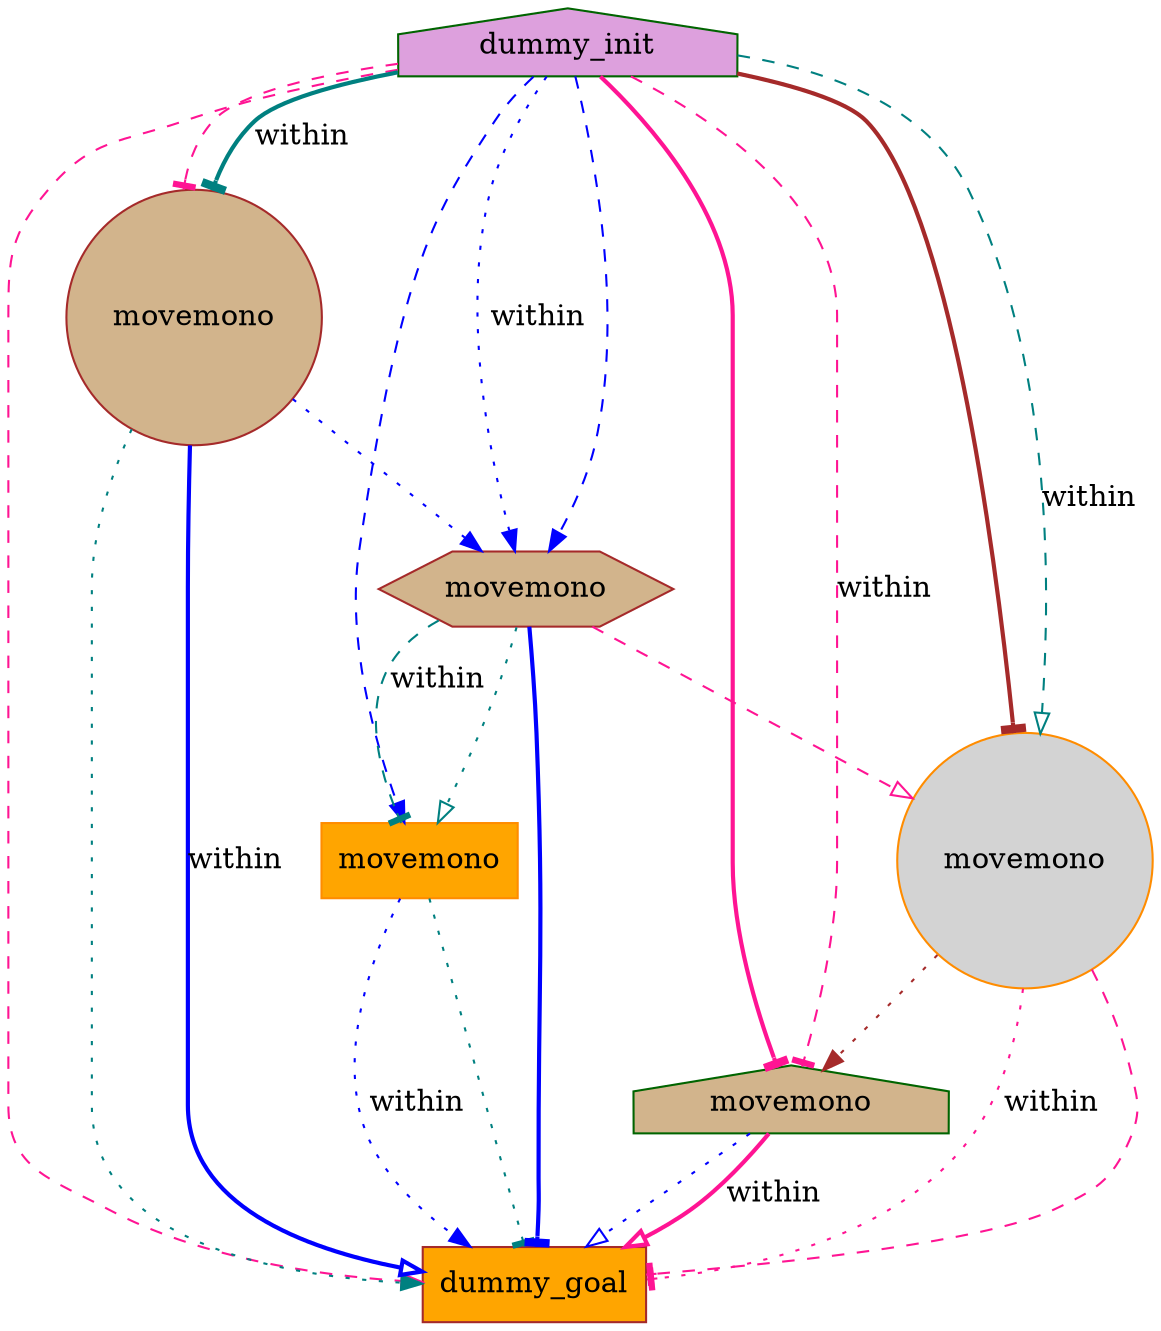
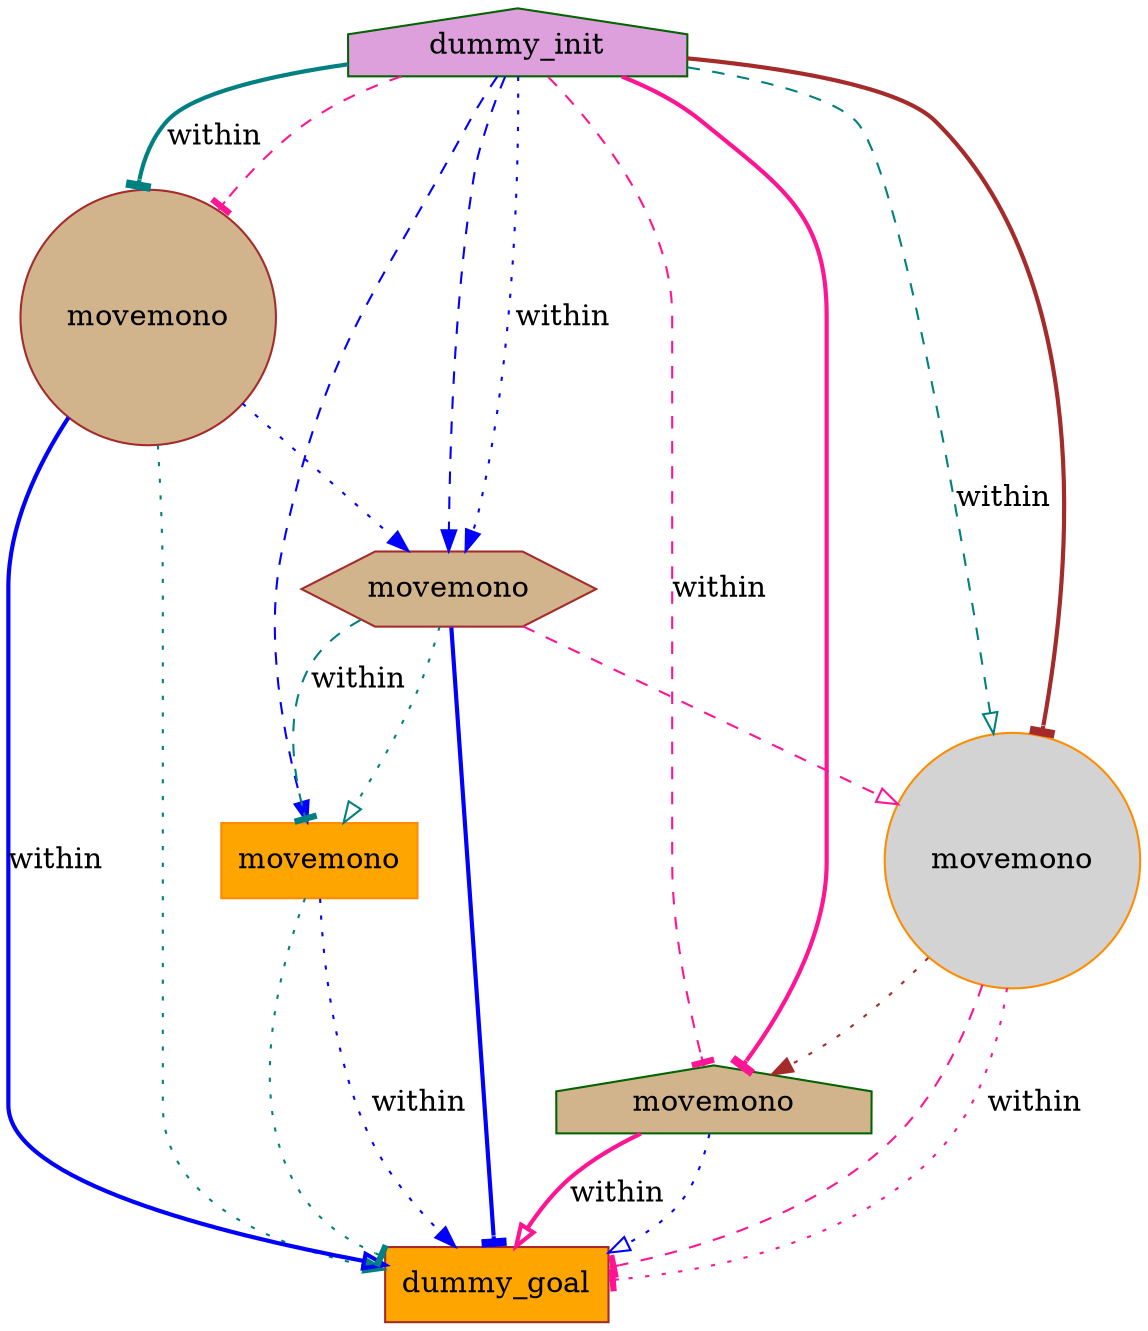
(8, 684) -> none
